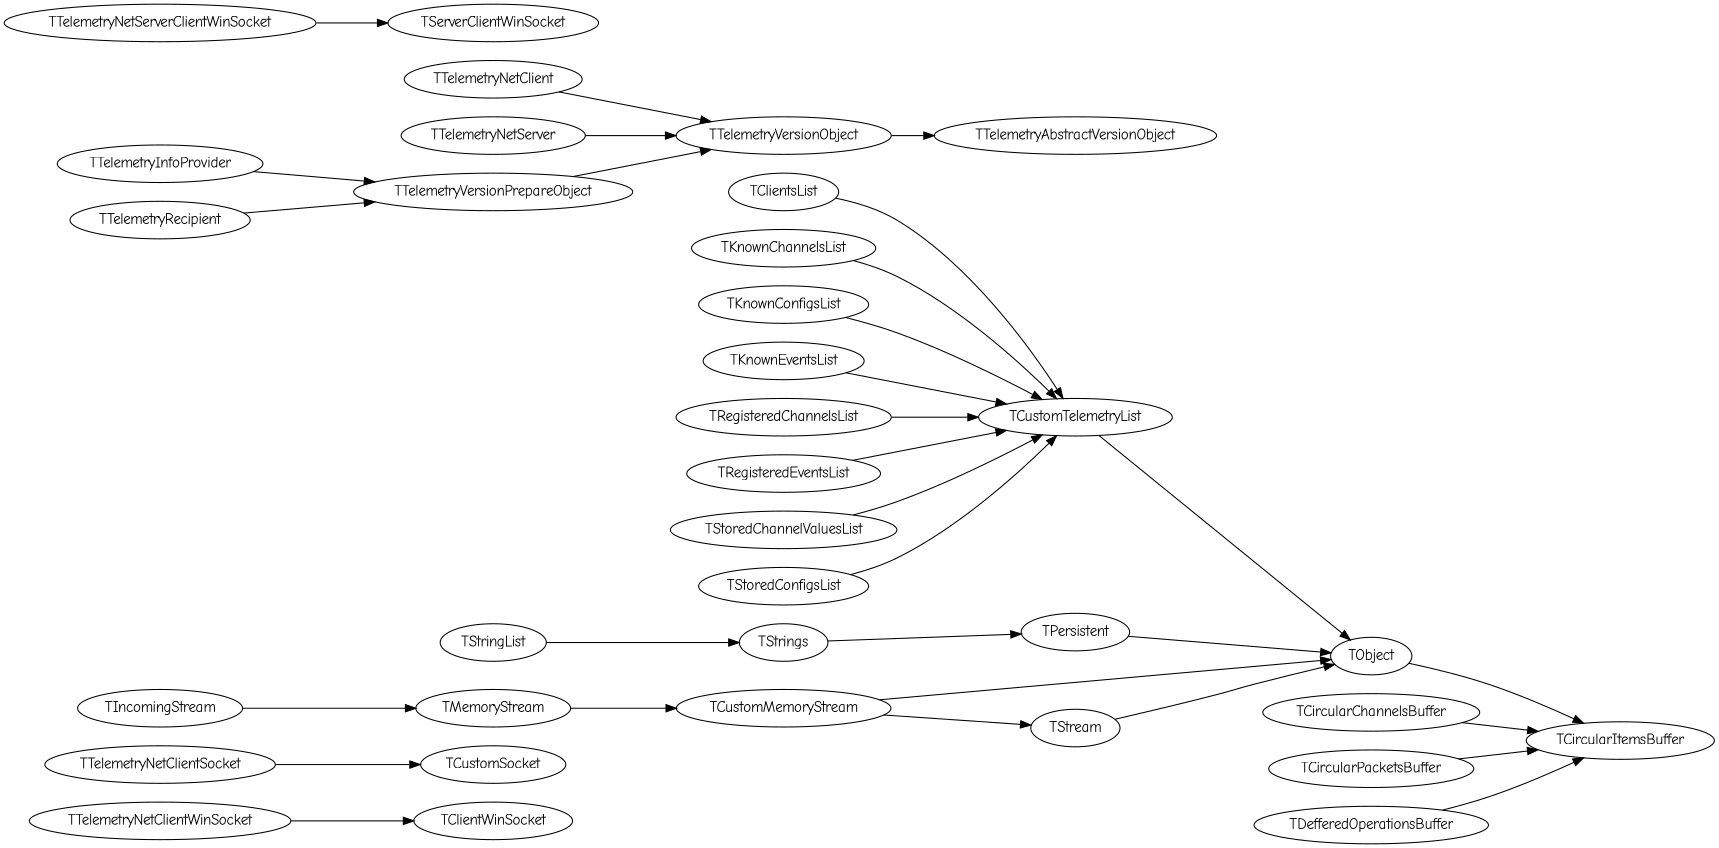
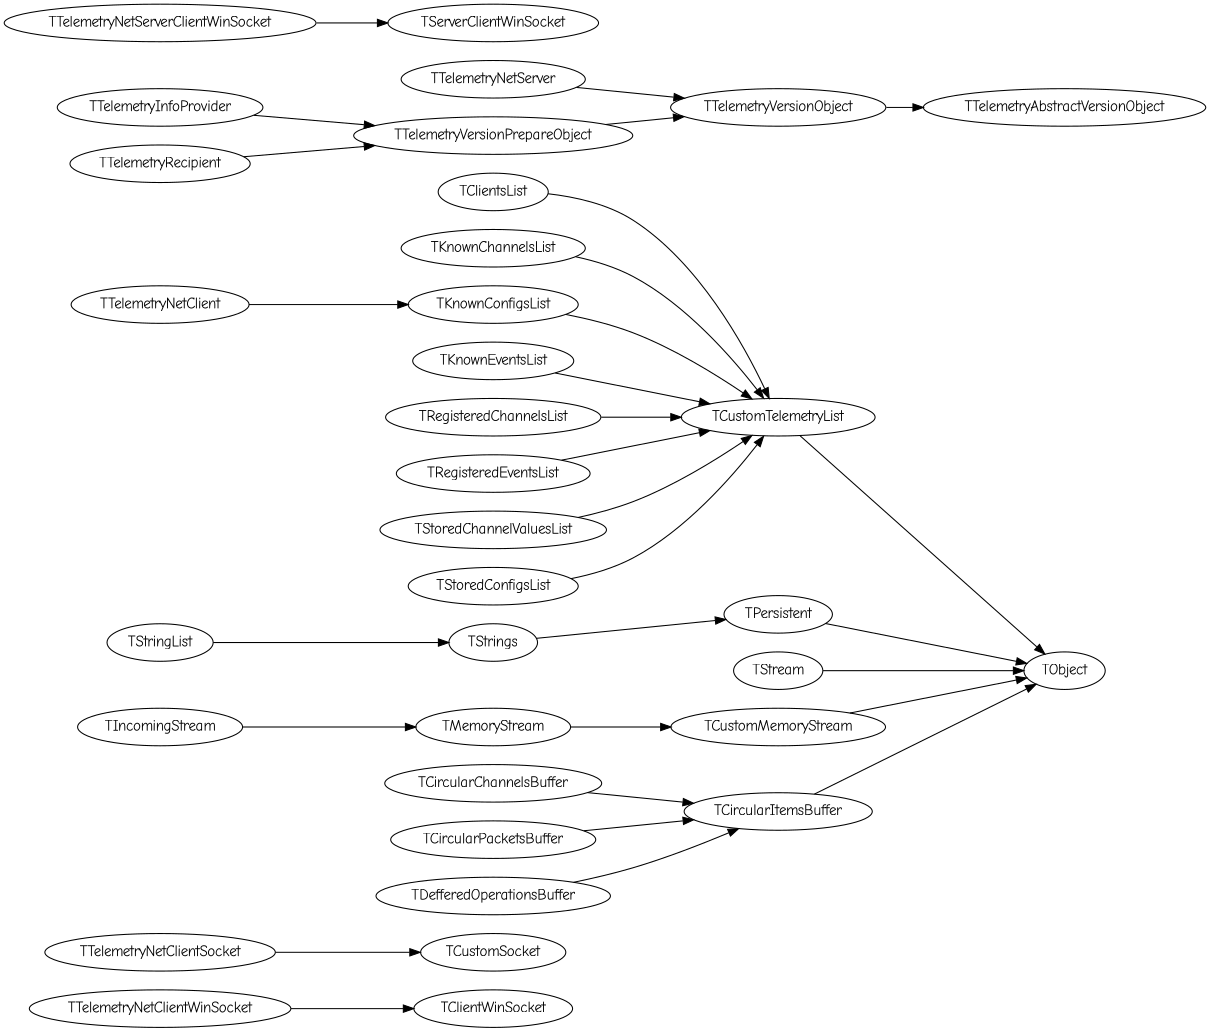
(630, 106) -> (323, 305)
(1493, 686) -> (921, 742)
(952, 720) -> none
